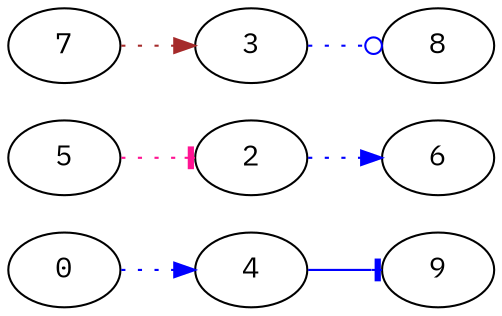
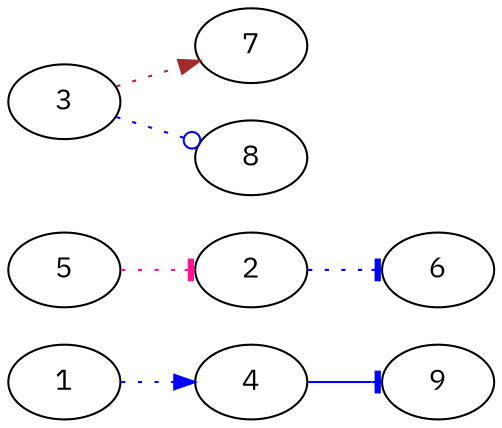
(148, 46) -> (148, 77)
(335, 158) -> (340, 270)
(64, 270) -> (64, 382)
